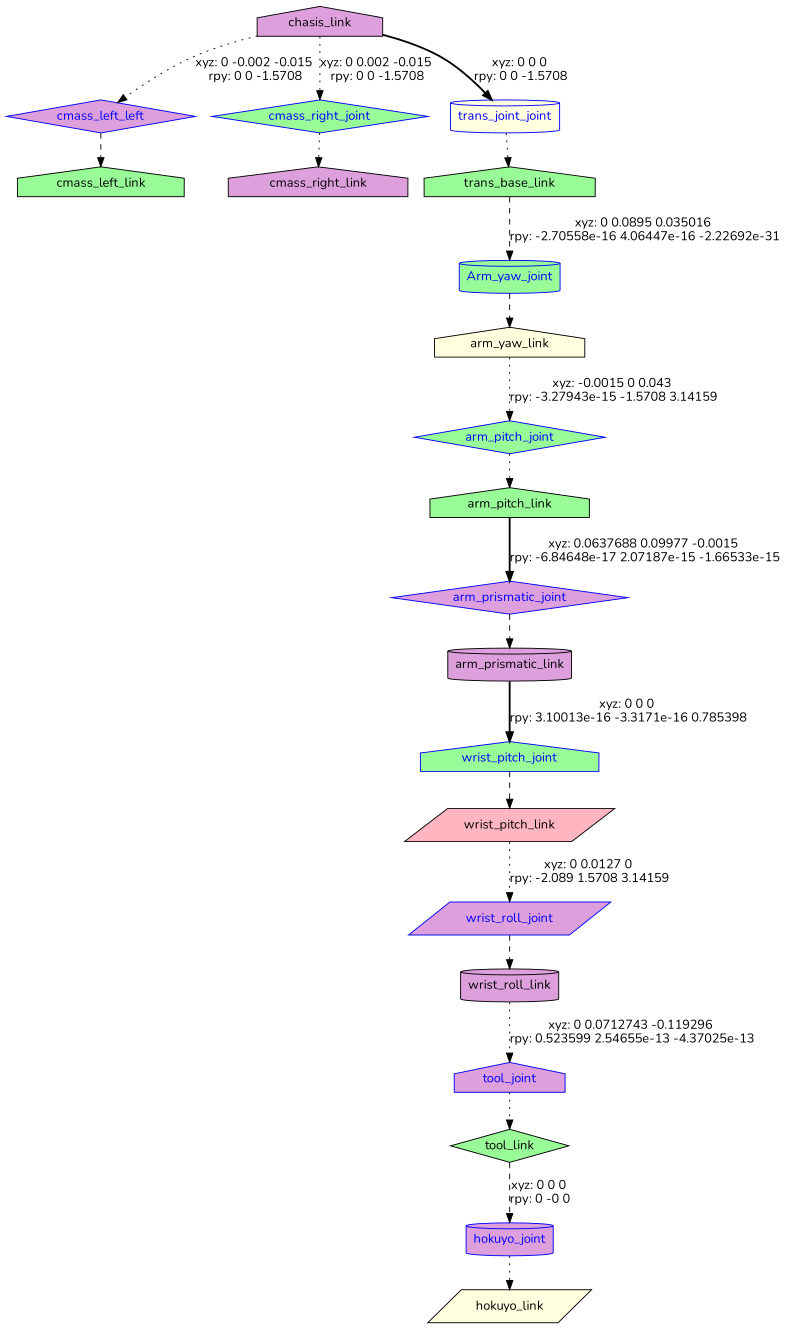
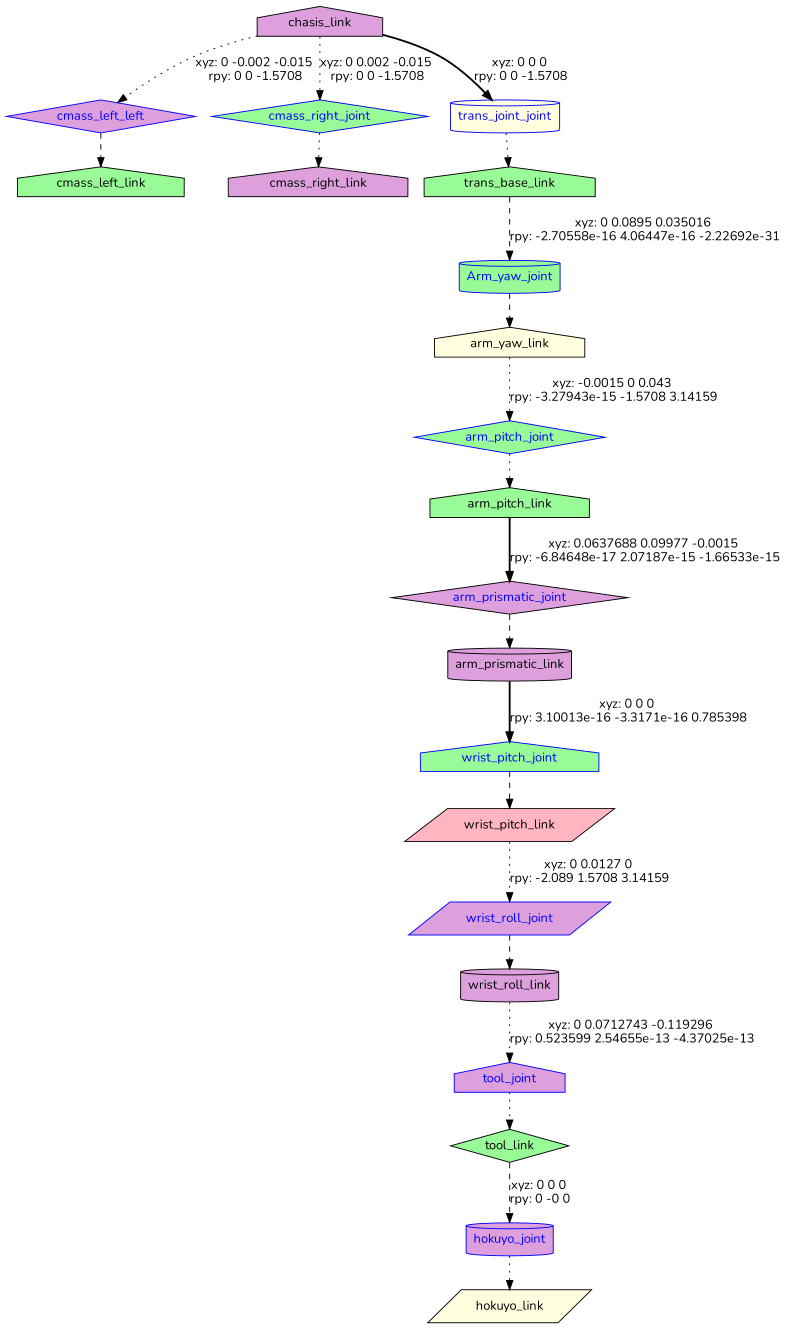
(510, 598) -> (510, 598)
